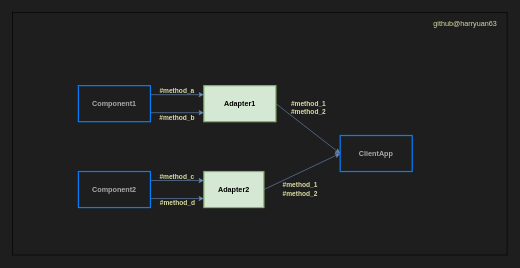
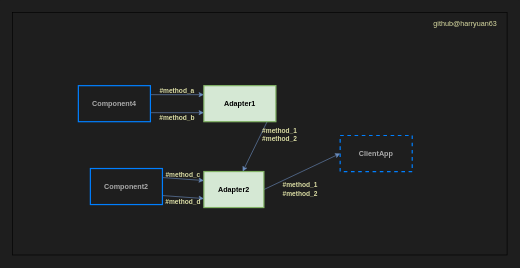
(114, 104) -> (114, 104)
(306, 127) -> (254, 147)
(376, 153) -> (376, 153)
(114, 189) -> (126, 186)
